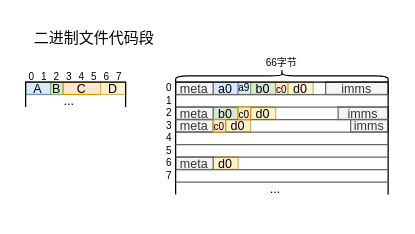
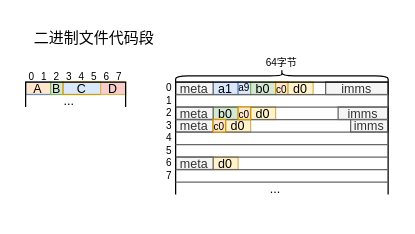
(282, 63) -> (282, 63)
(38, 88) -> (38, 88)
(82, 88) -> (82, 88)
(113, 88) -> (113, 88)
(226, 88) -> (226, 88)
